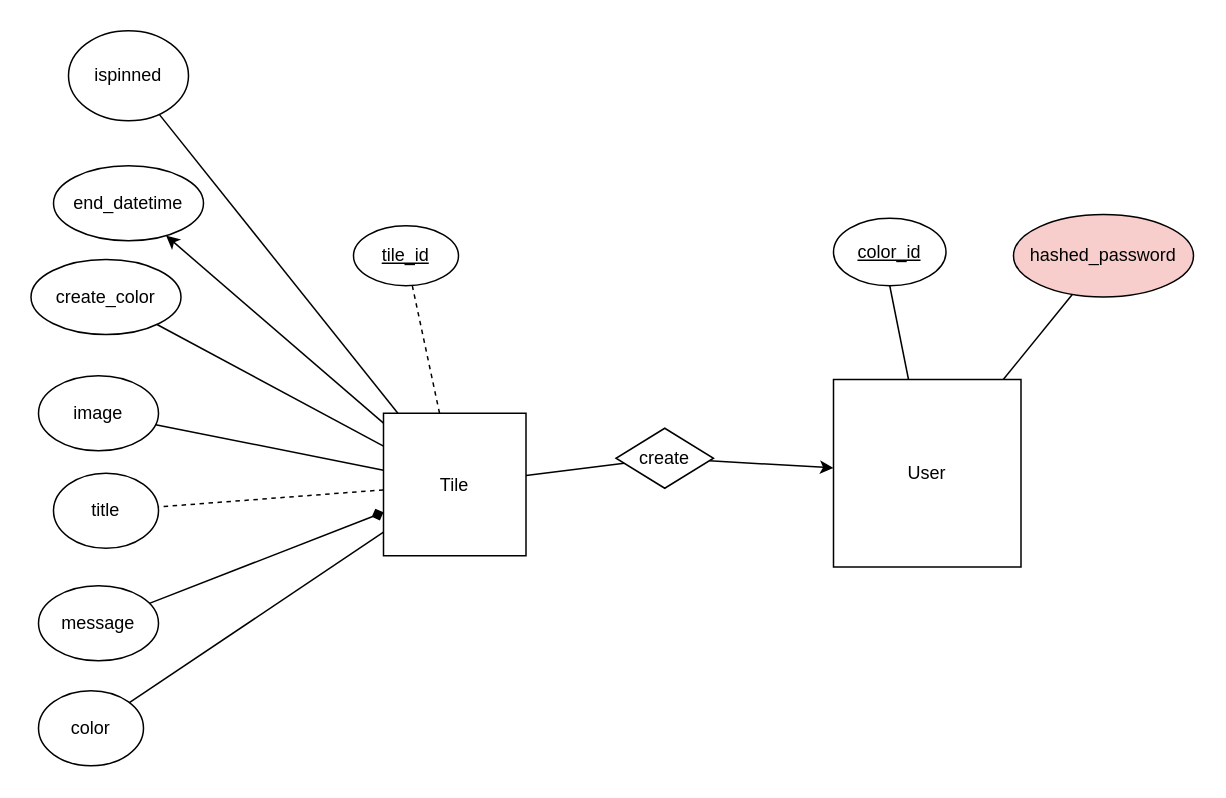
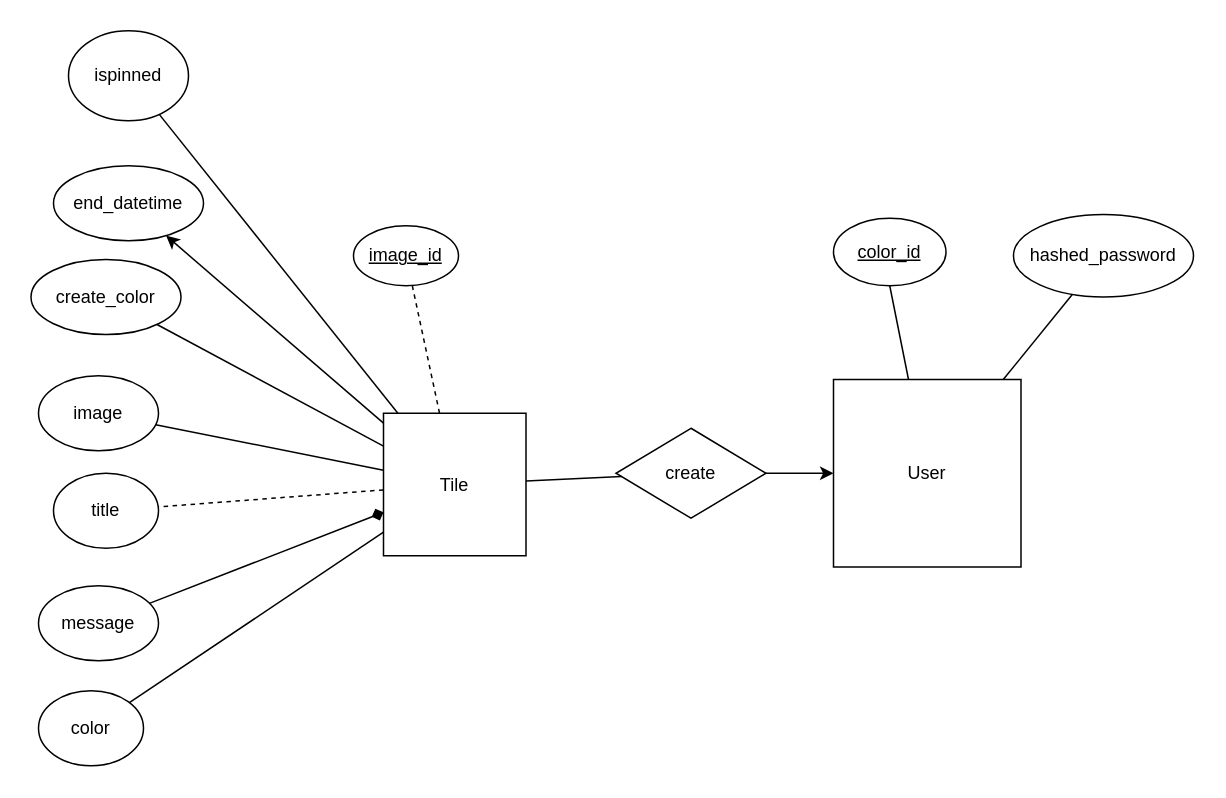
(406, 256) -> (406, 256)
(1103, 256) -> (1103, 256)
(665, 458) -> (691, 473)
